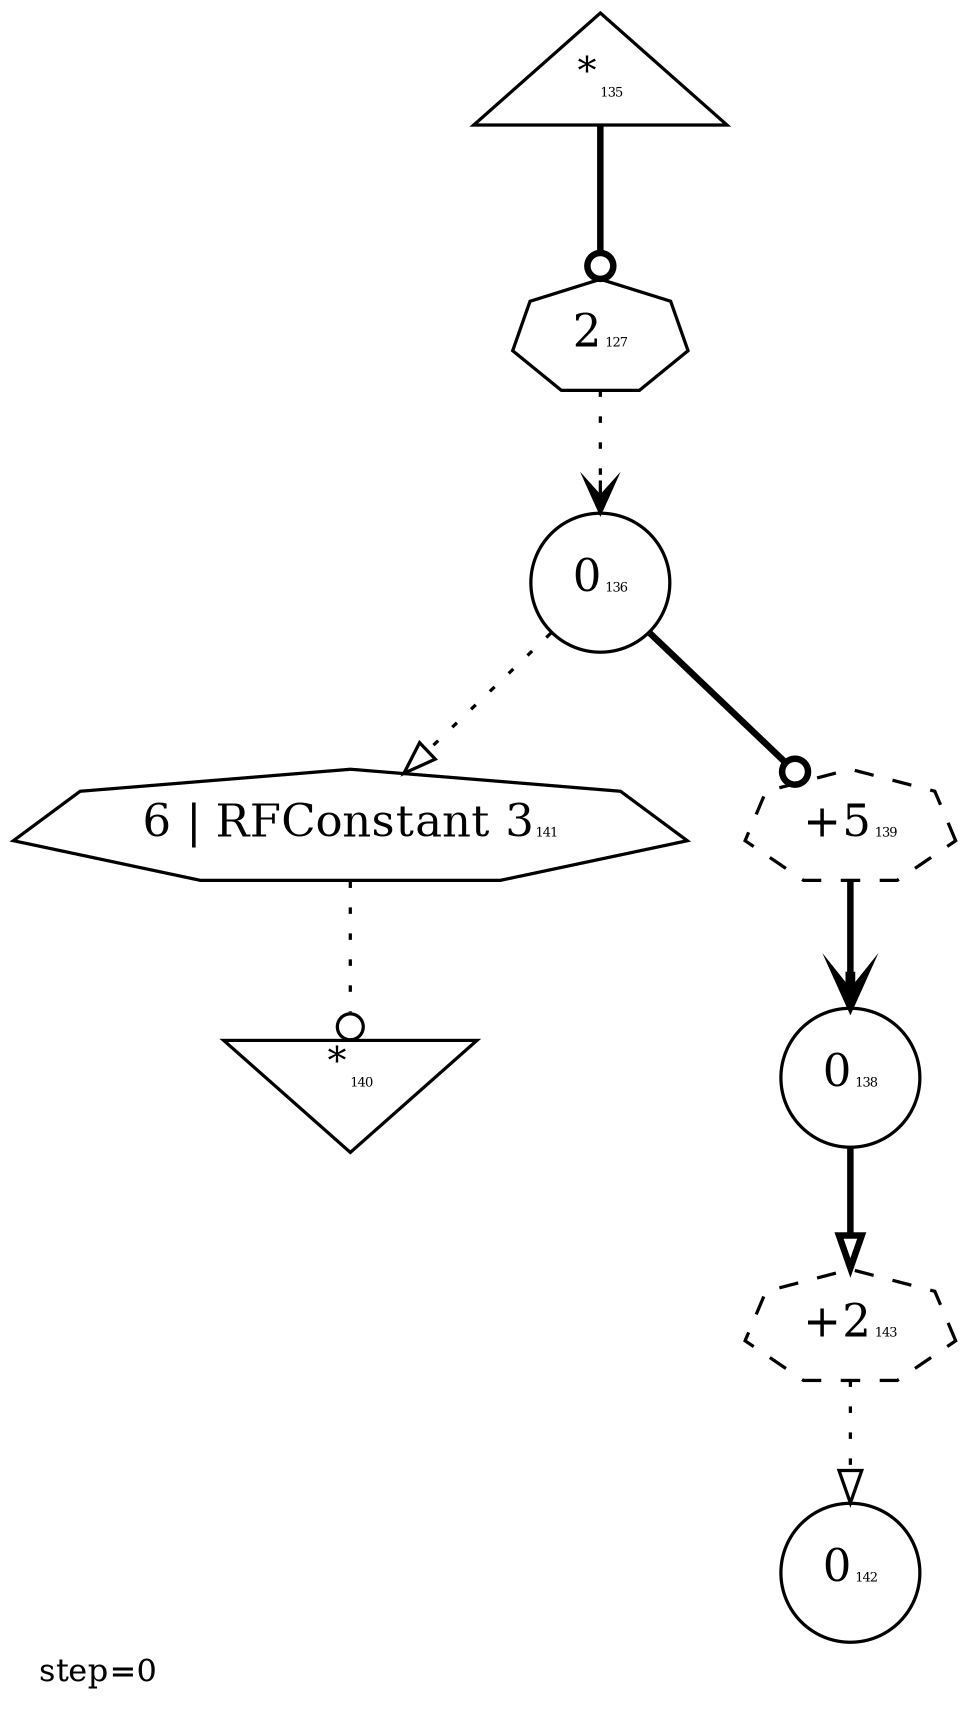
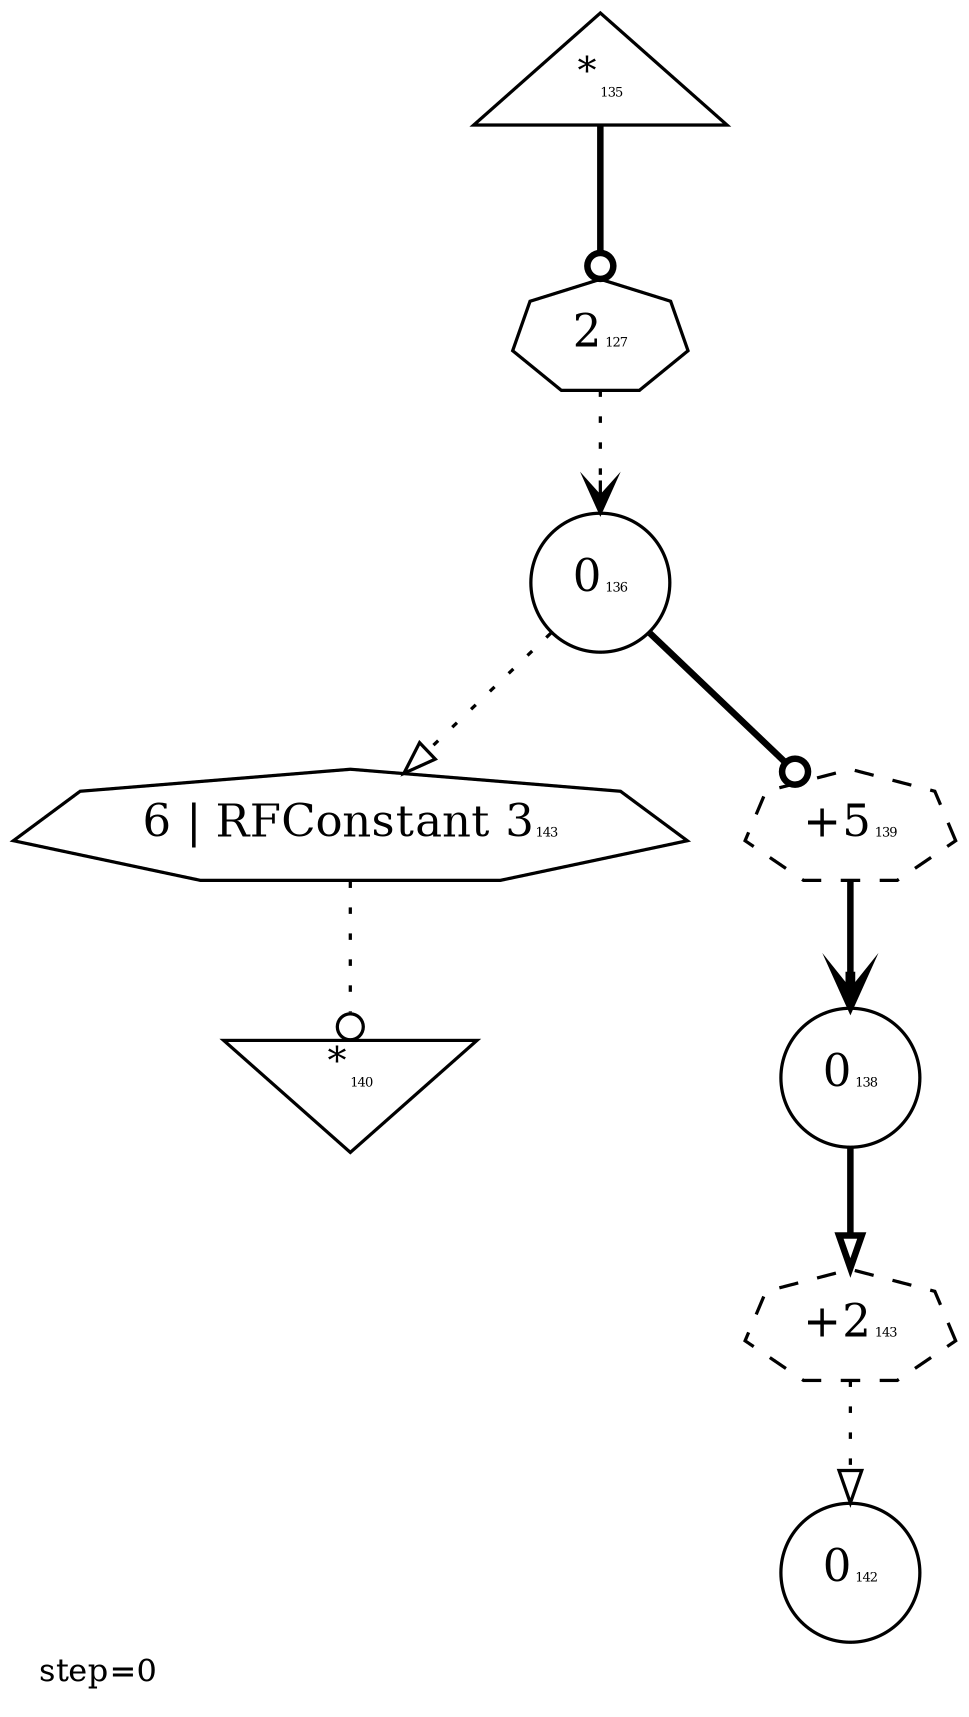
(547, 833) -> (547, 833)
